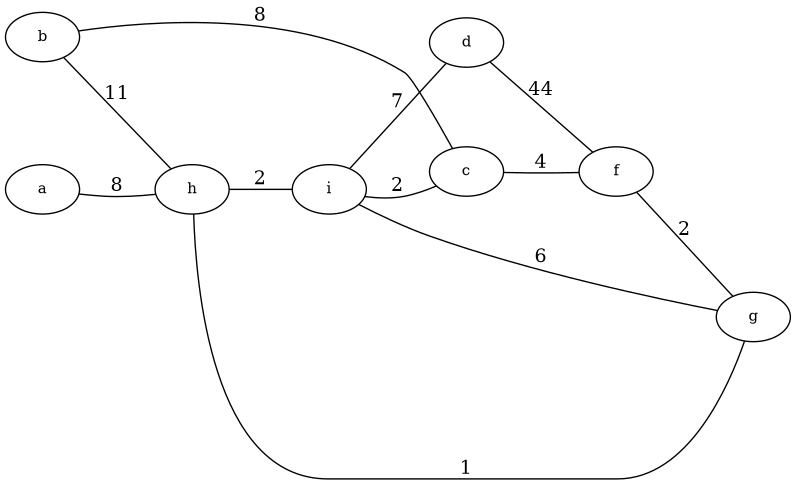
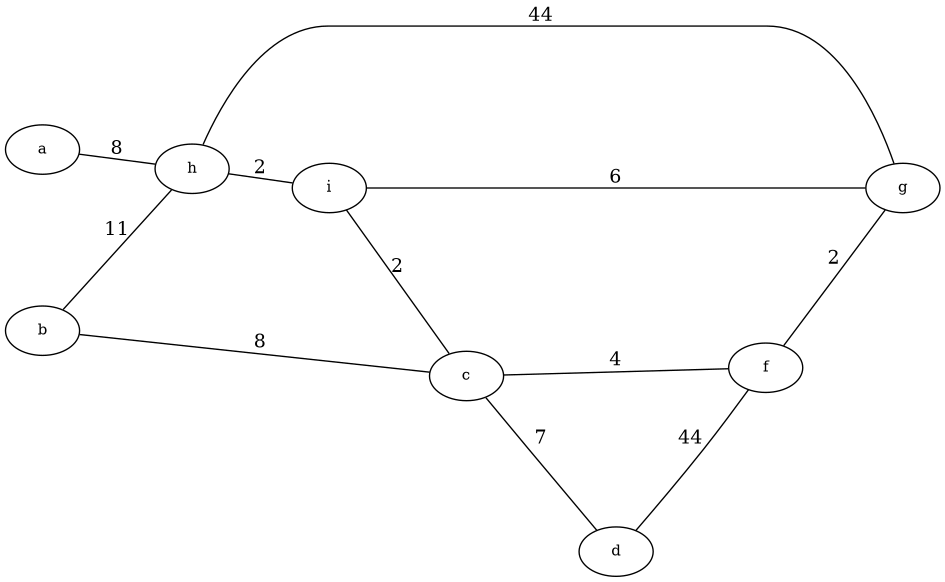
(398, 116) -> (541, 464)
(467, 469) -> (541, 16)
